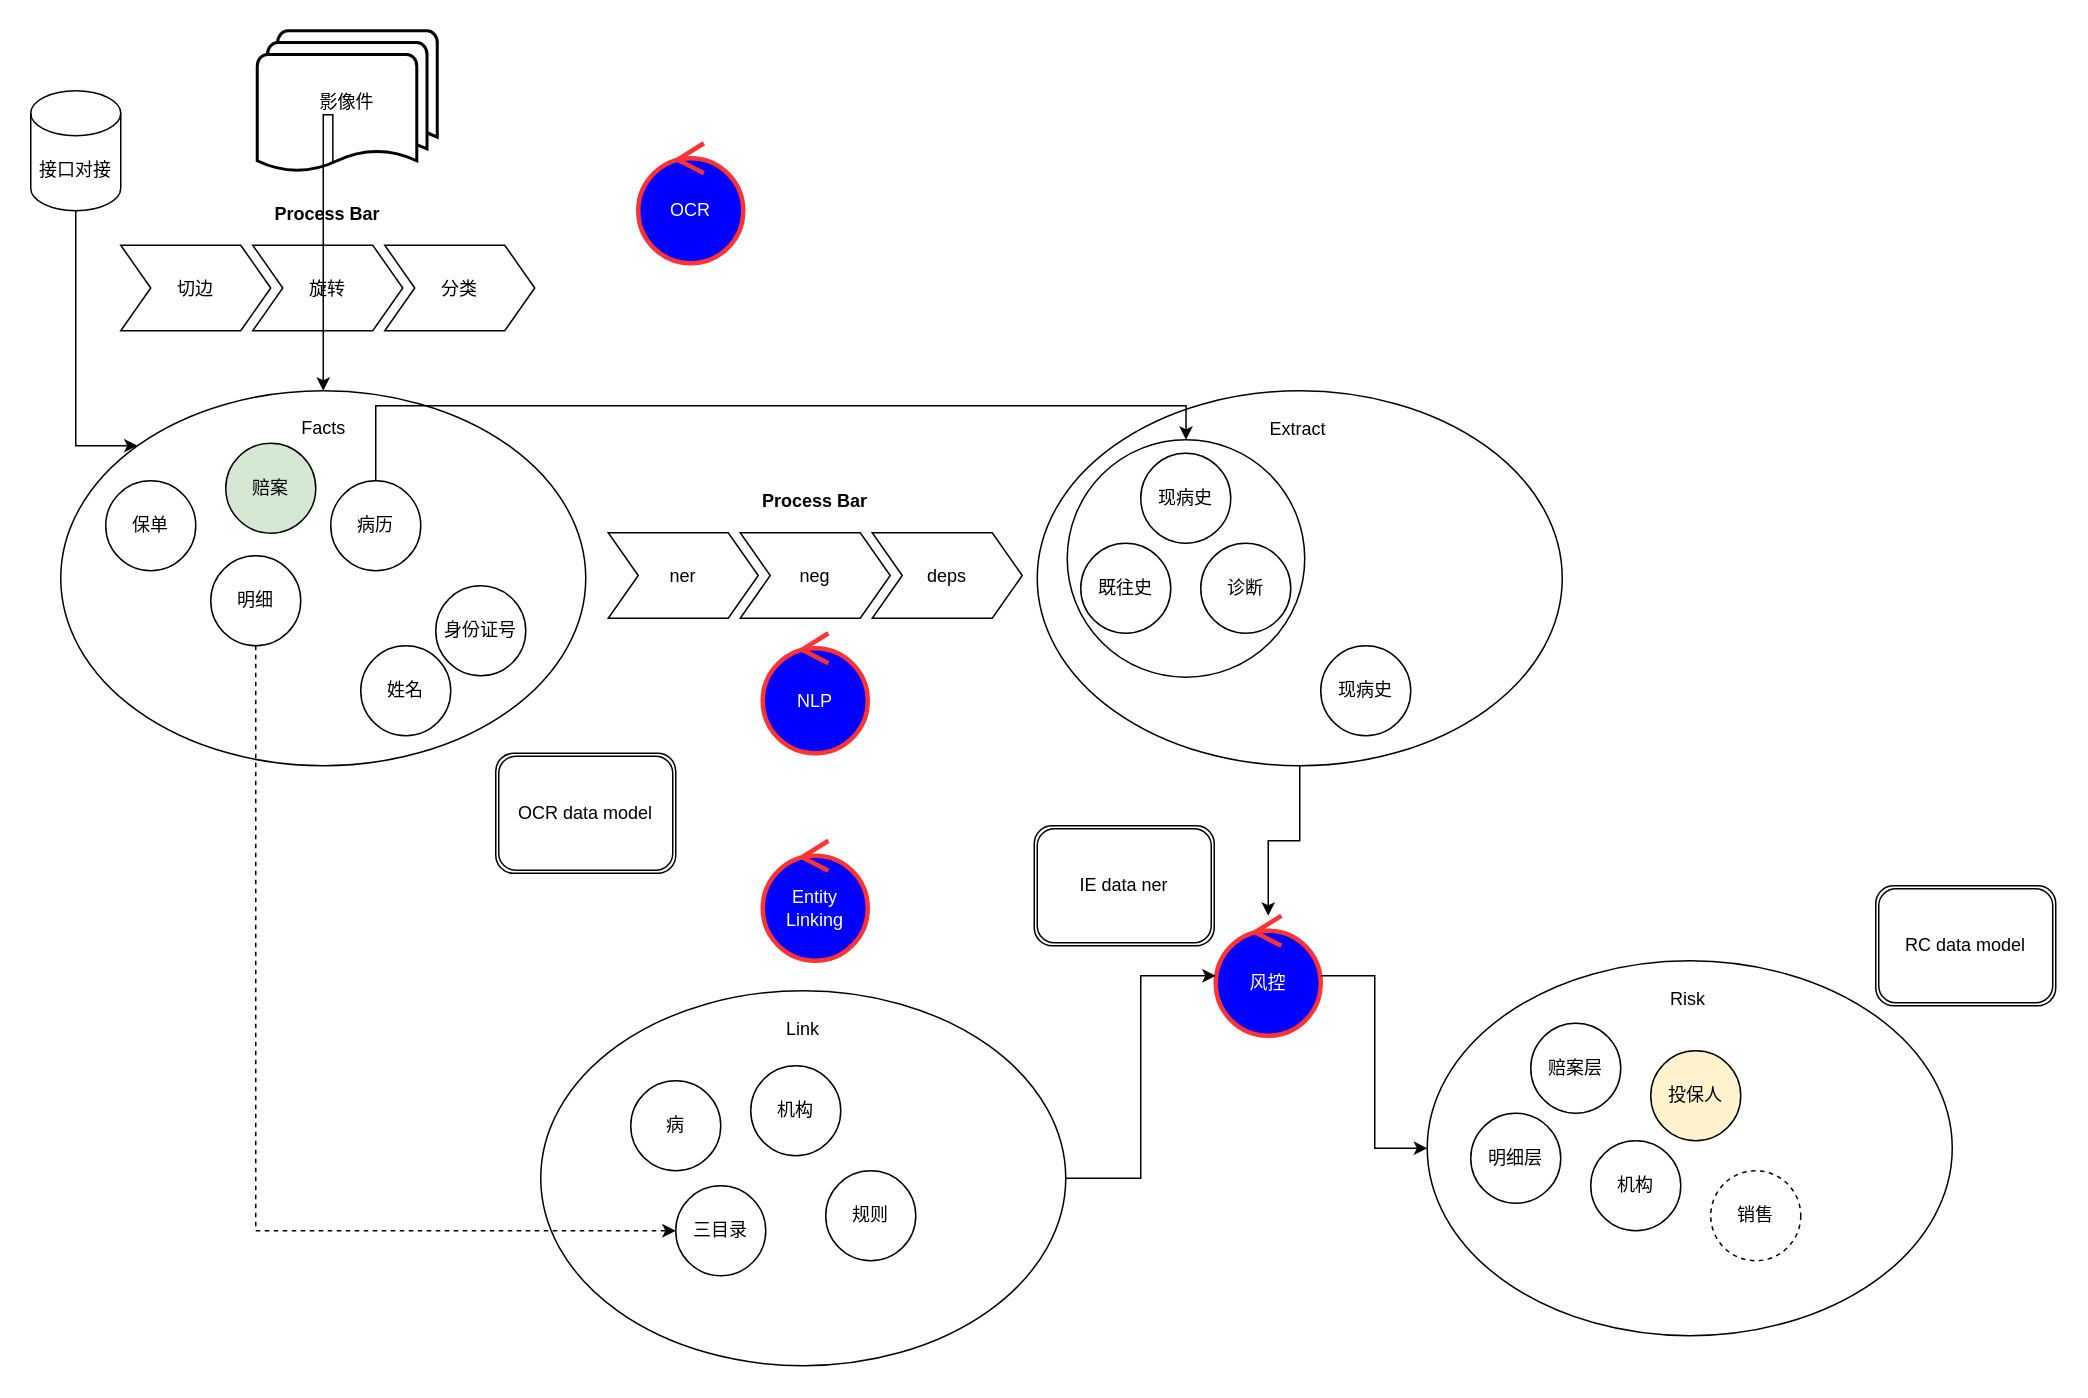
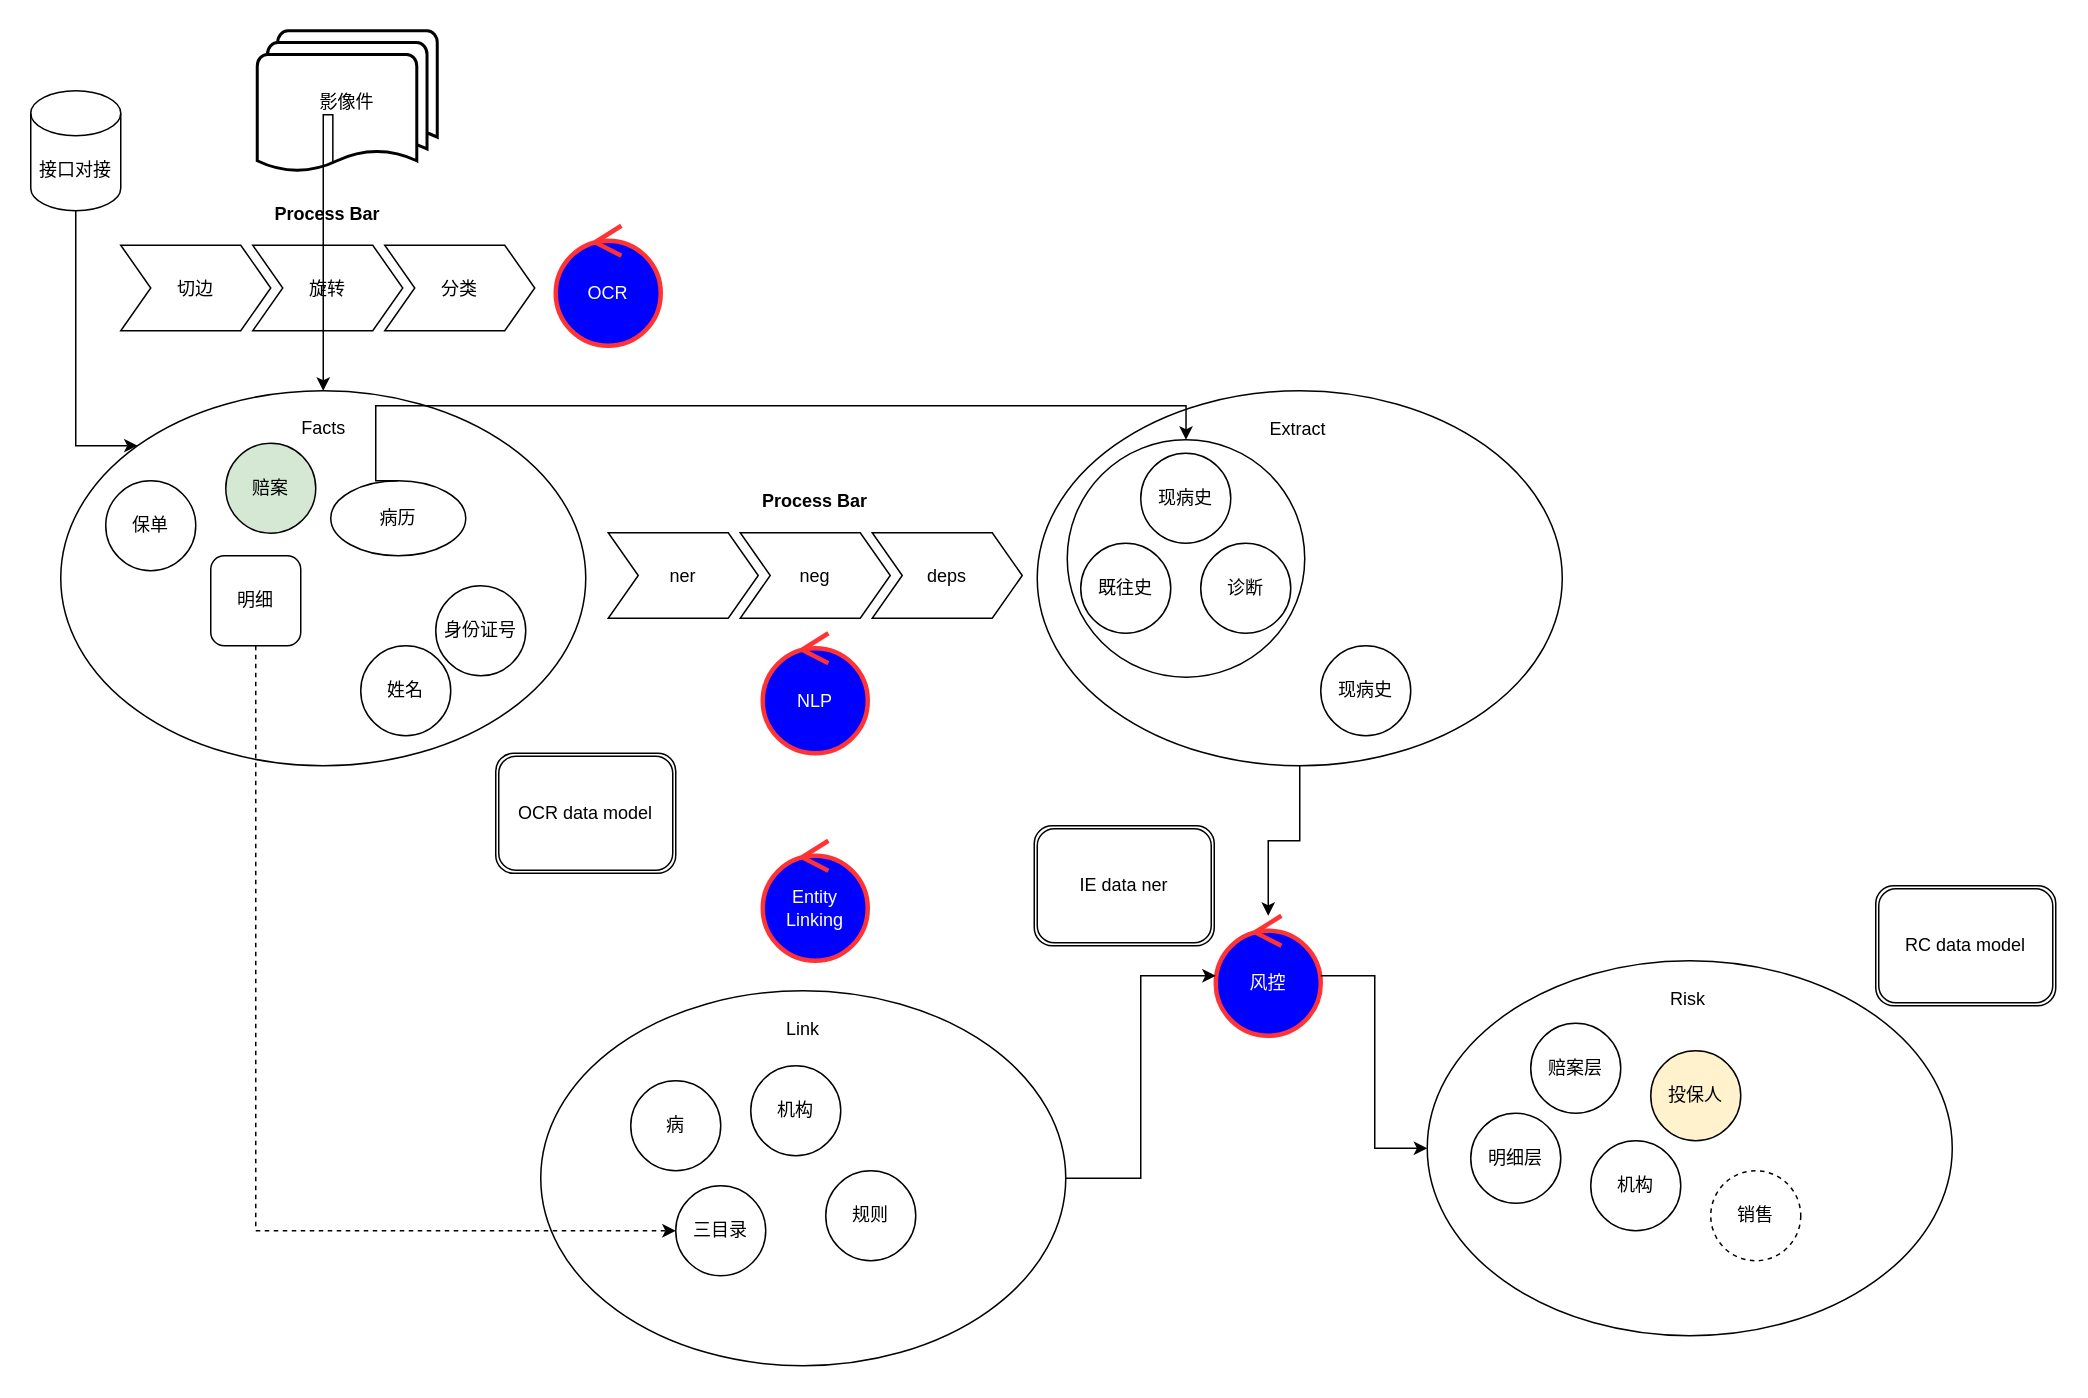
(691, 203) -> (608, 286)
(376, 526) -> (398, 518)
(256, 601) -> (256, 601)
